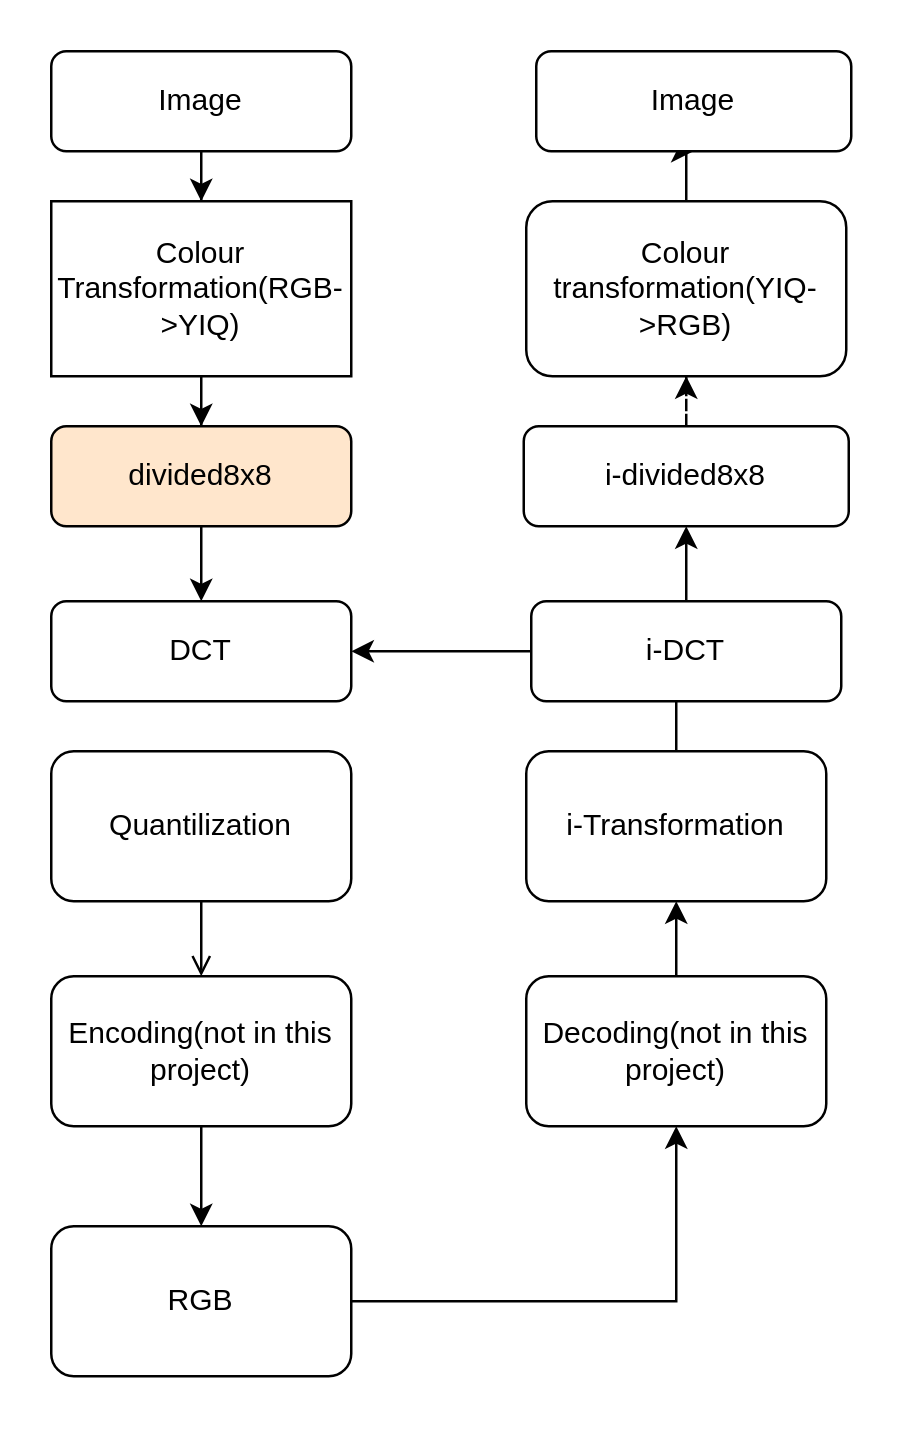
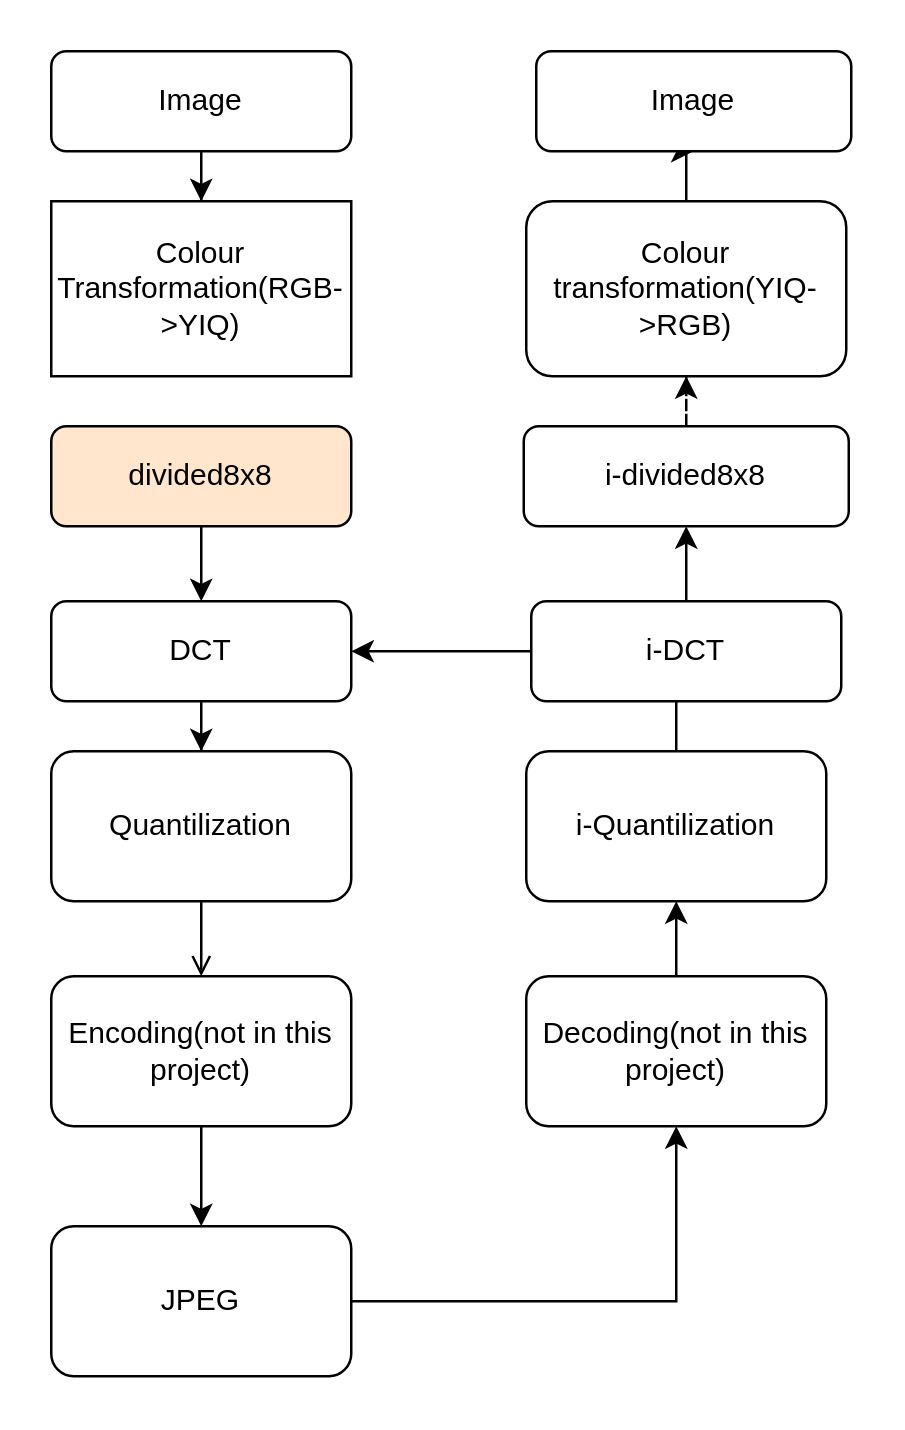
(201, 409) -> none
none -> (201, 734)
(676, 826) -> (676, 826)
(201, 1301) -> (201, 1301)
